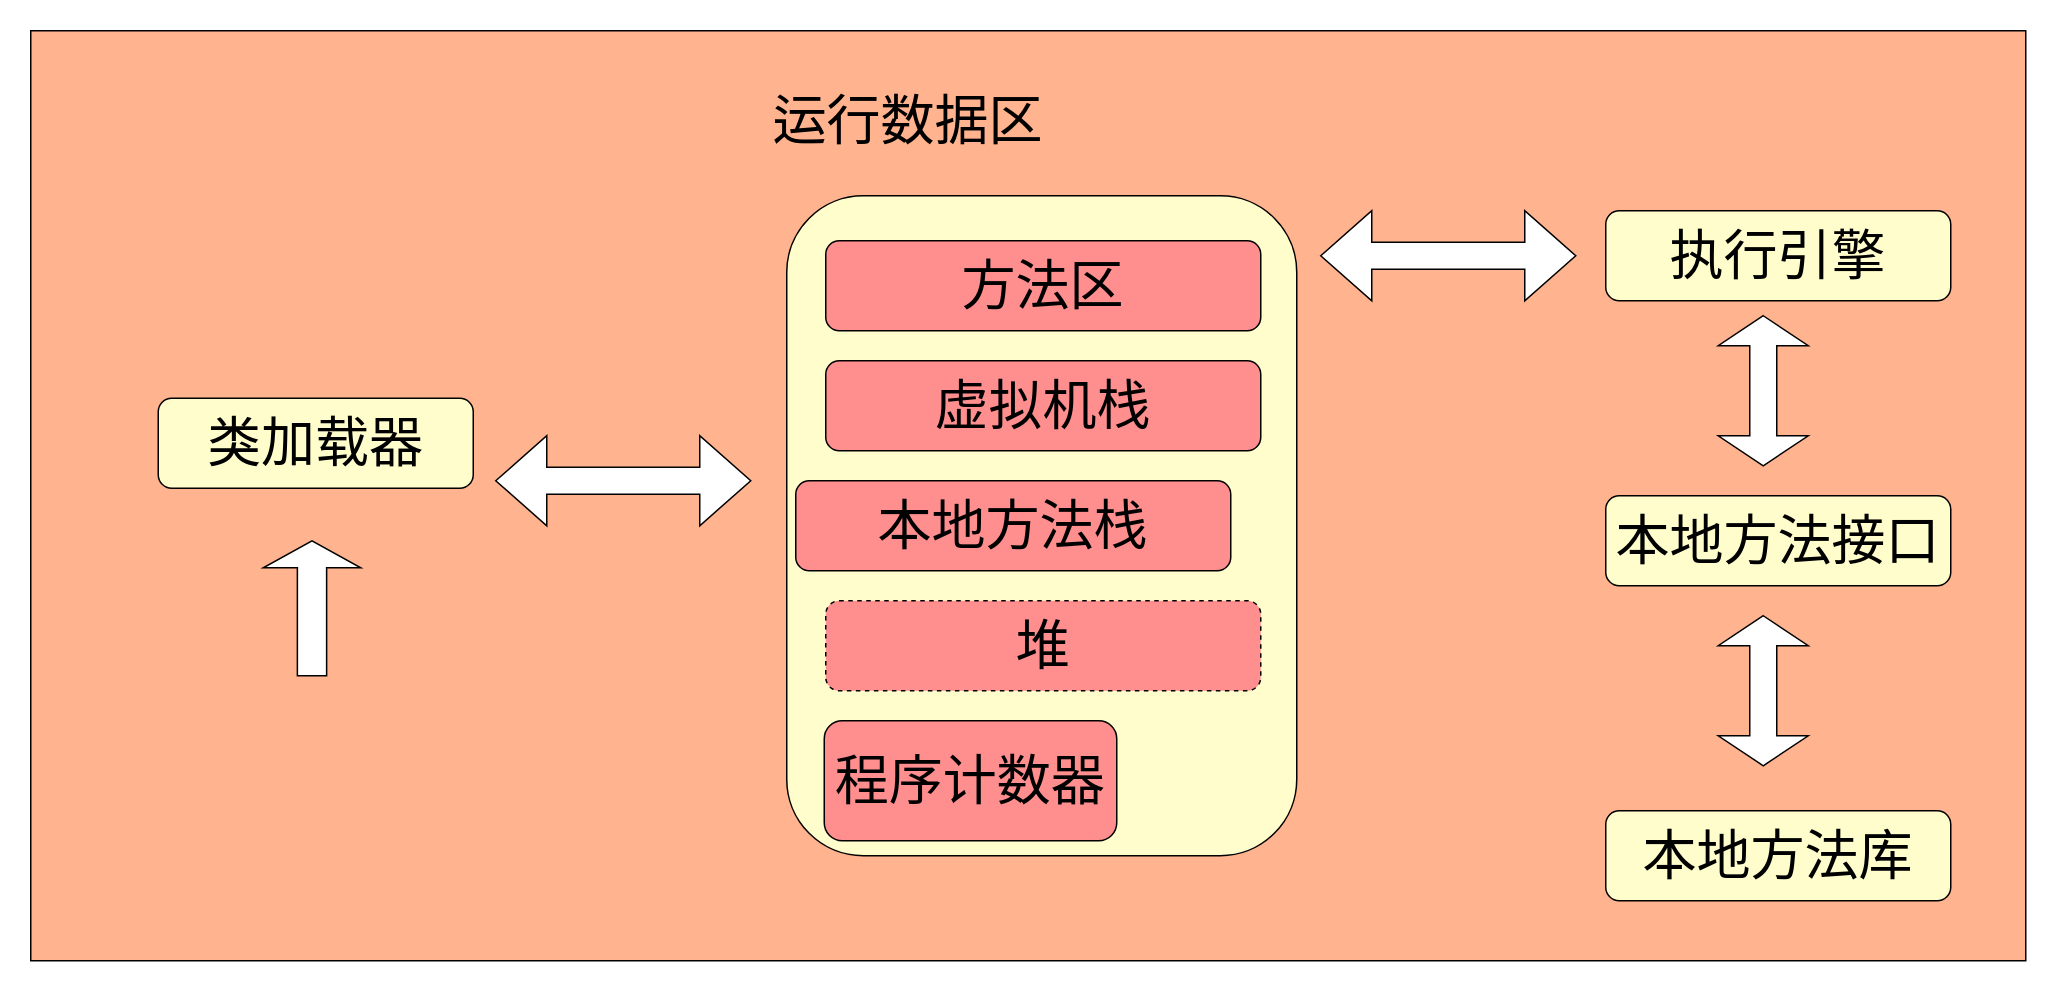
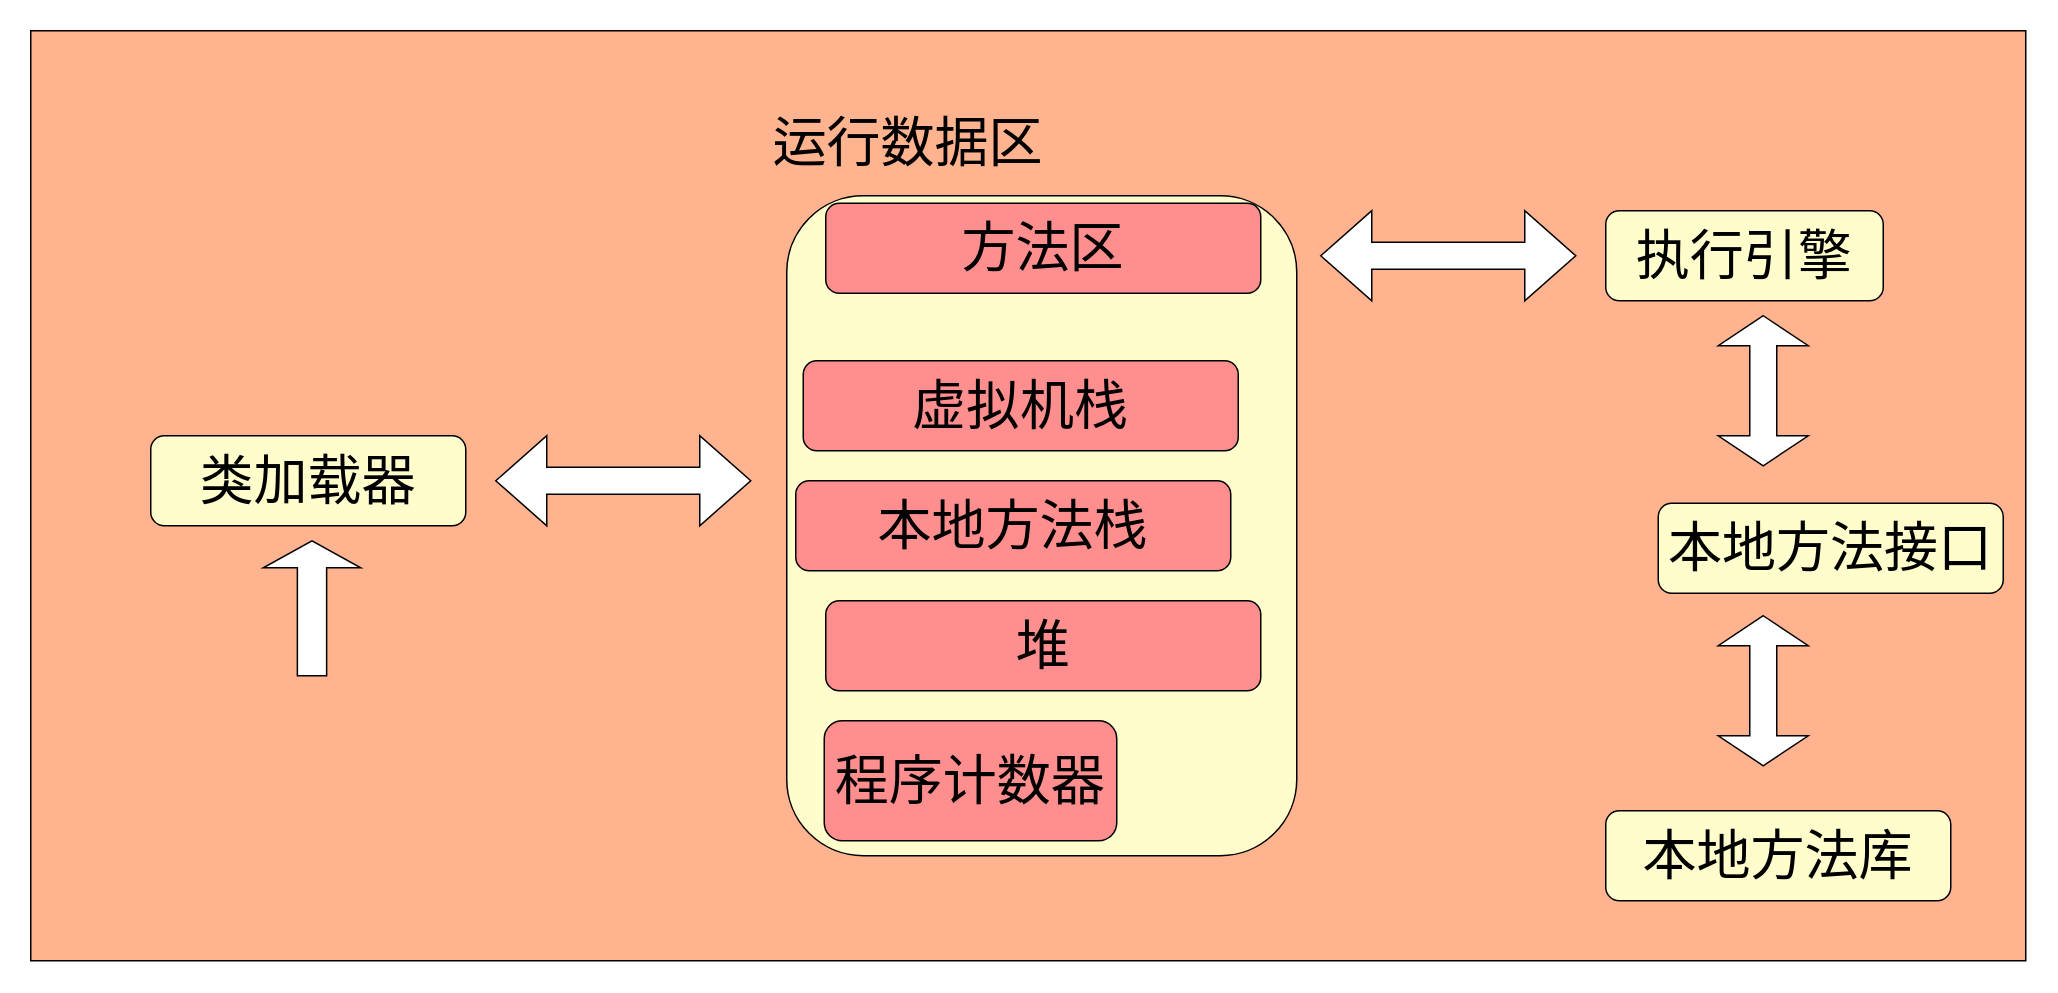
(908, 121) -> (908, 143)
(1778, 256) -> (1745, 256)
(1043, 286) -> (1043, 248)
(1043, 406) -> (1021, 406)
(316, 443) -> (308, 481)
(1778, 541) -> (1831, 548)
(1043, 646) -> (1043, 646)
